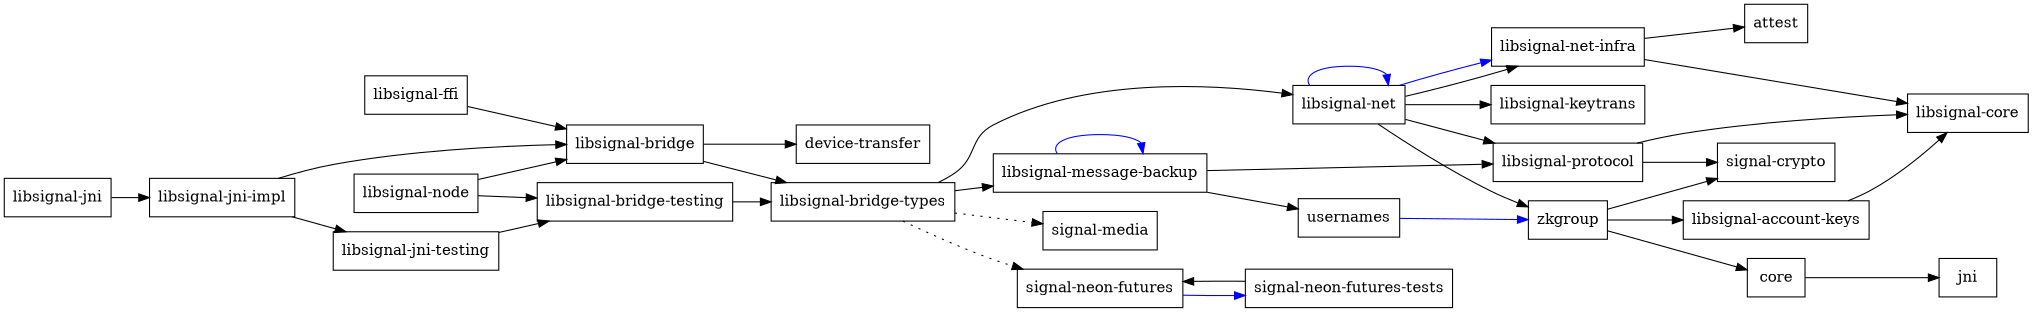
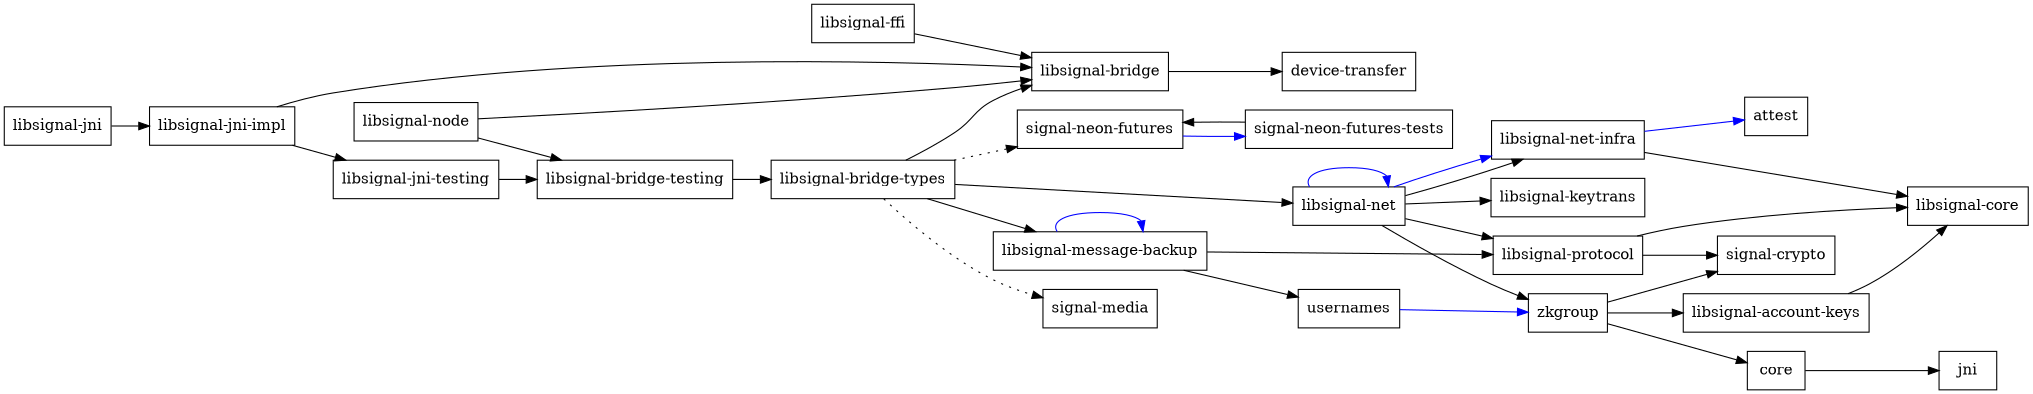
(1689, 33) -> (1689, 126)
(740, 171) -> (964, 125)
